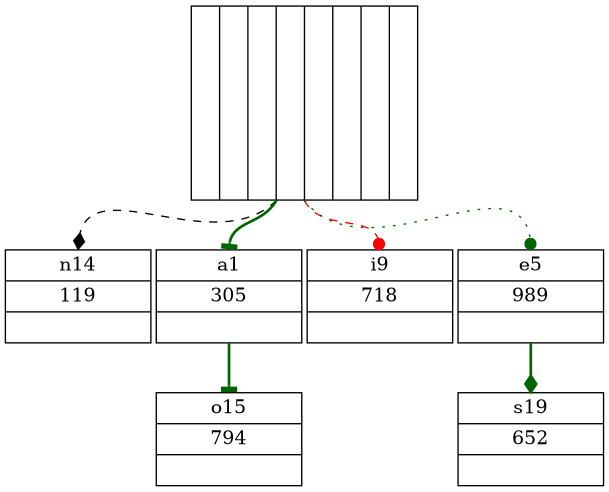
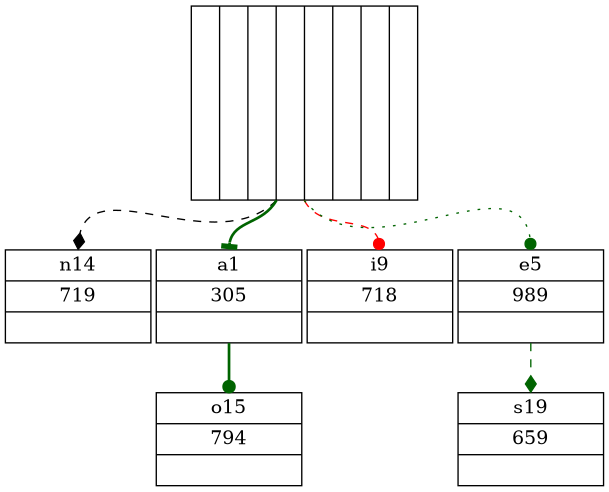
(78, 296) -> (78, 296)
(531, 359) -> (531, 359)
(229, 364) -> (229, 362)
(531, 439) -> (531, 439)
